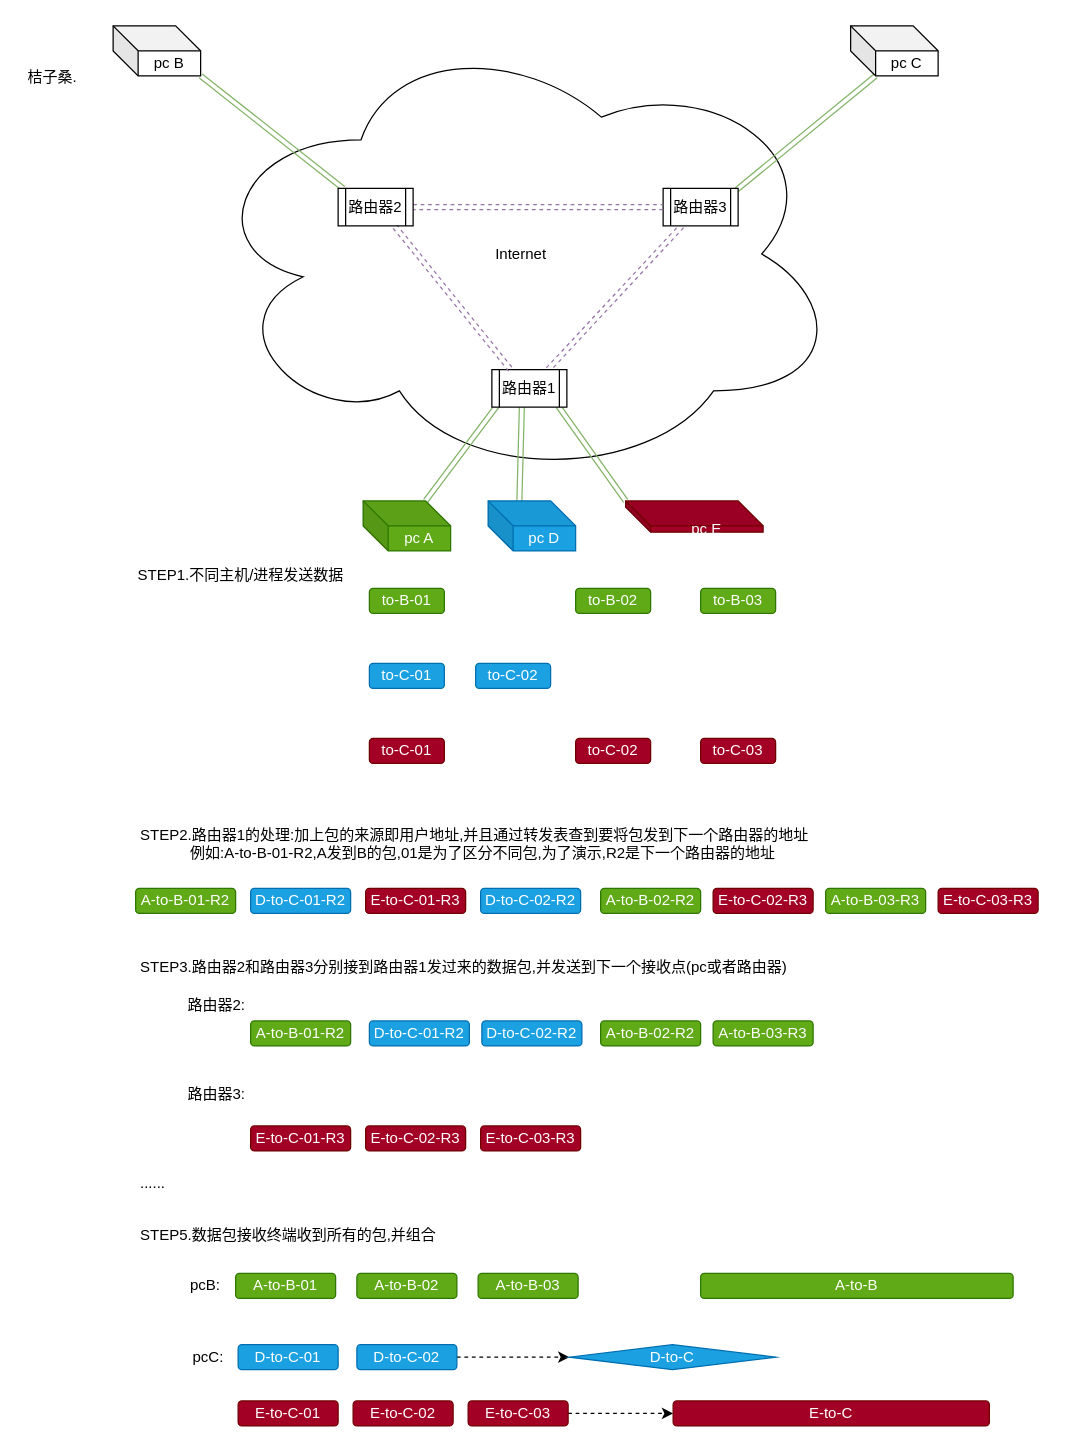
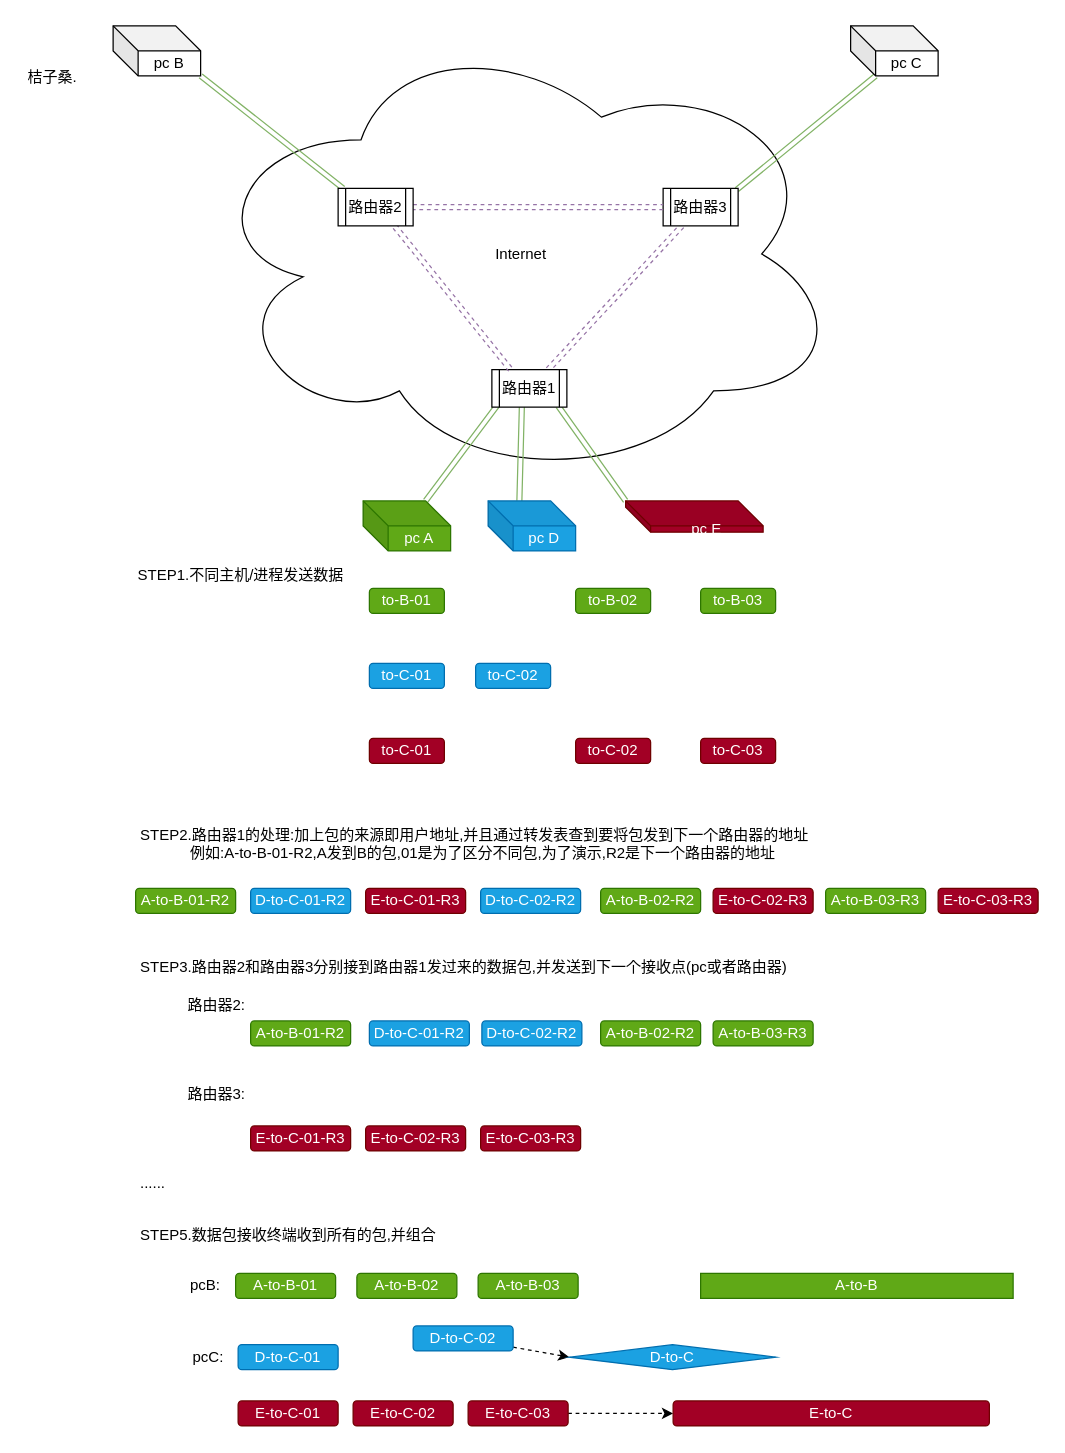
(857, 1286) -> (857, 1286)
(407, 1357) -> (463, 1338)
